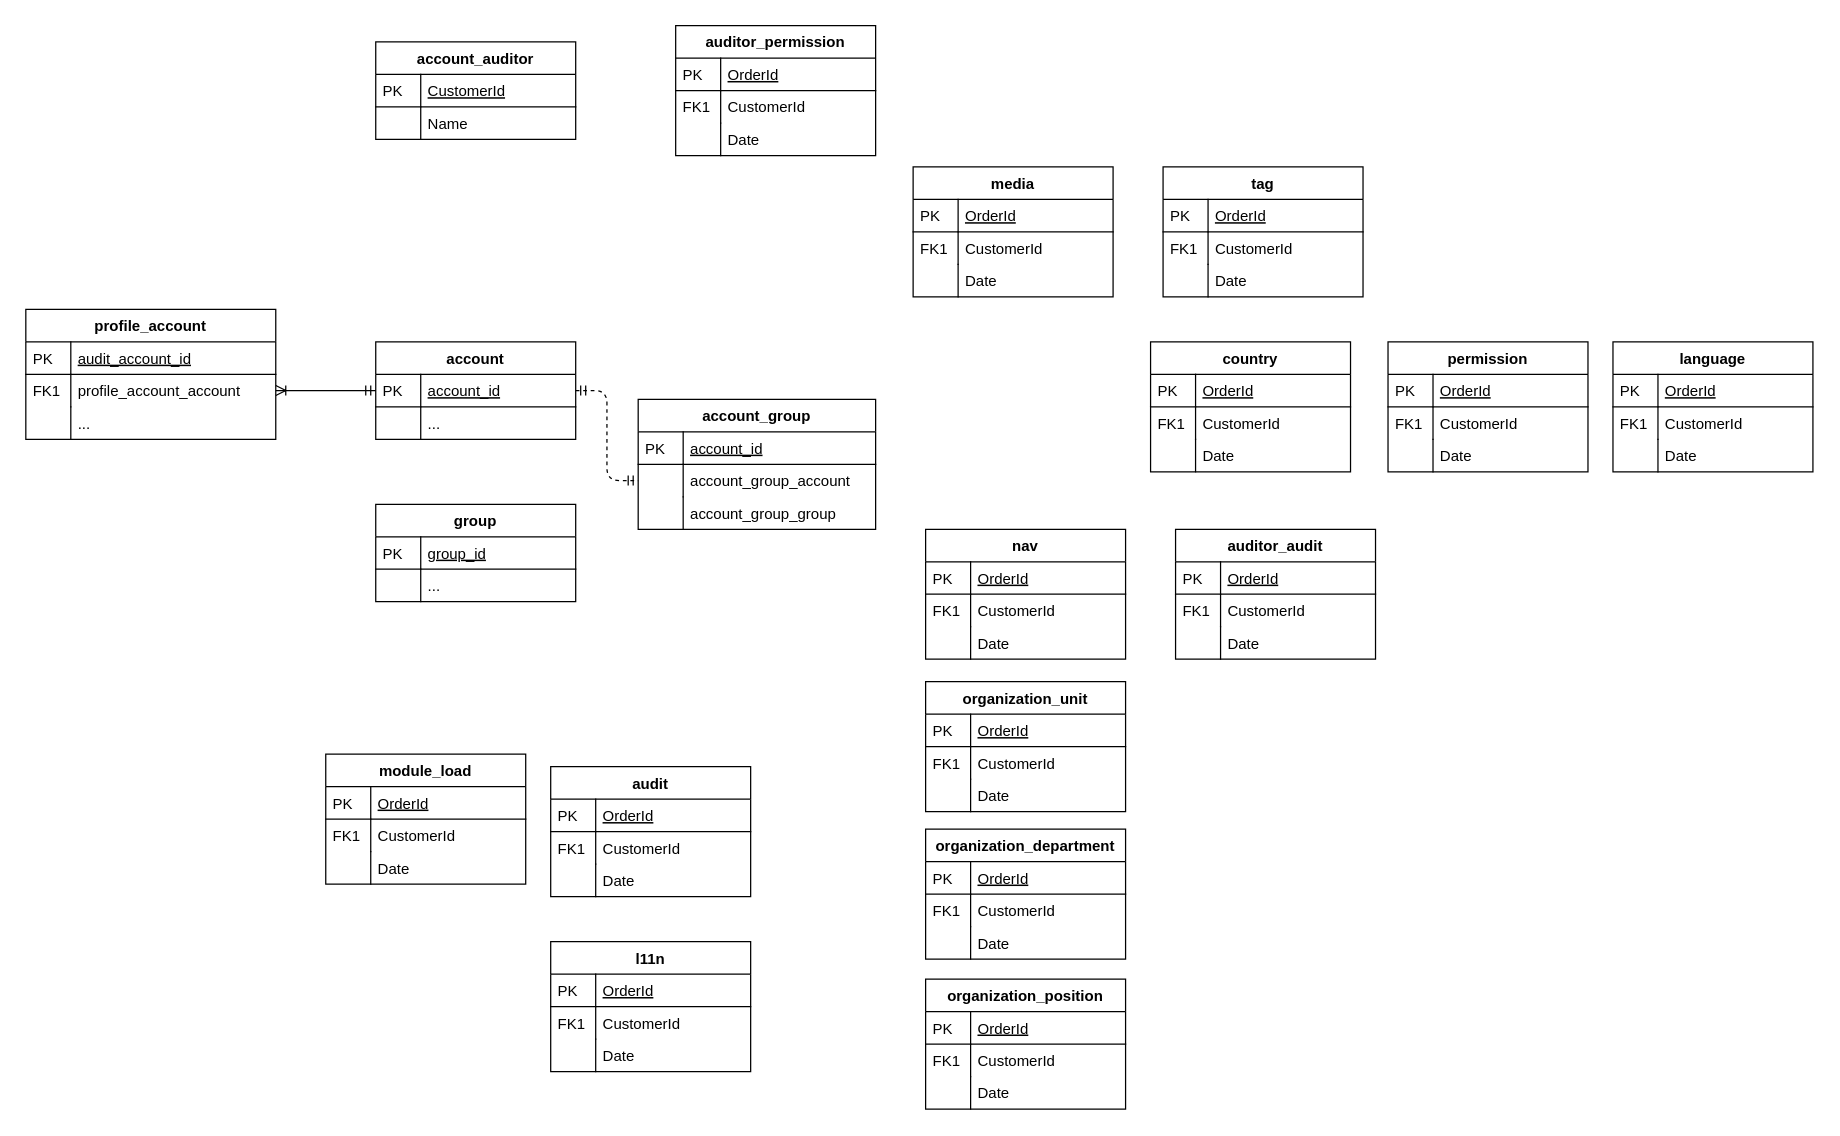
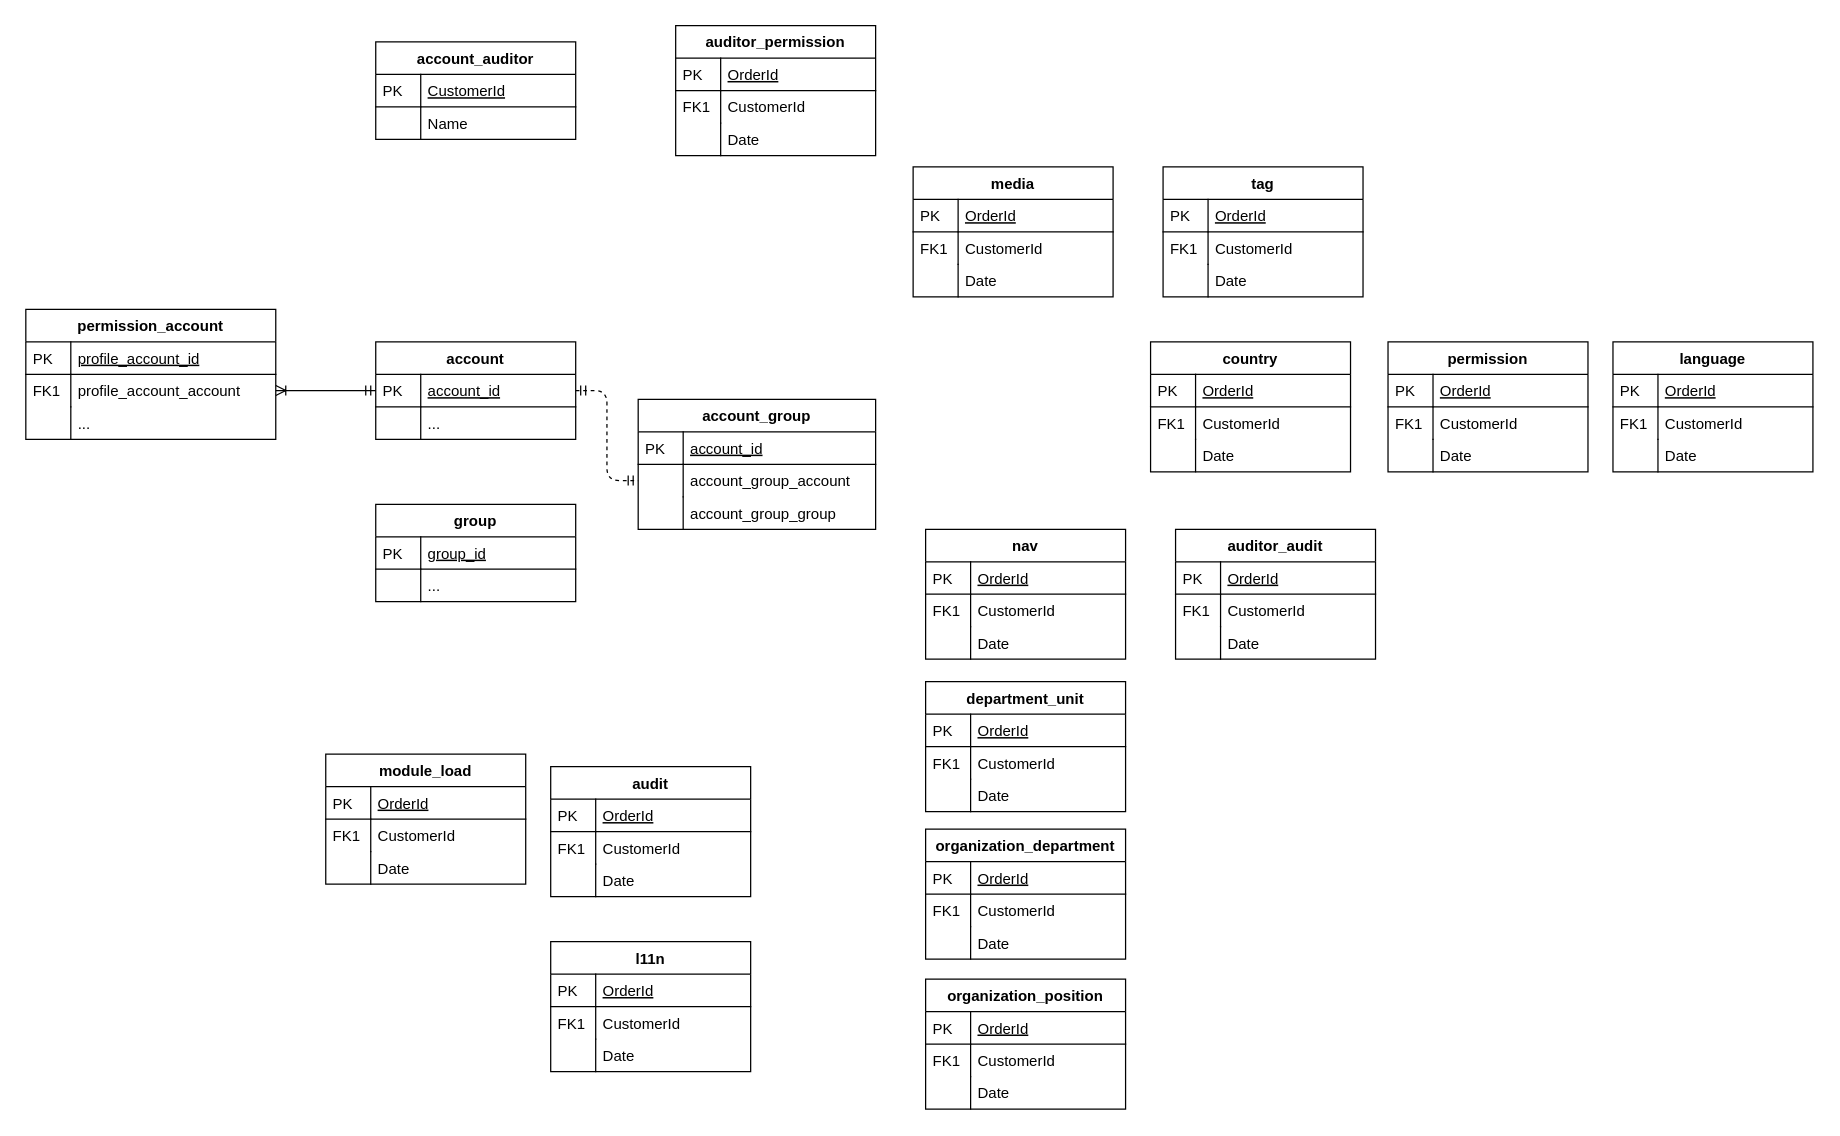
(150, 326) -> (150, 326)
(141, 359) -> (147, 359)
(1025, 699) -> (1025, 699)
